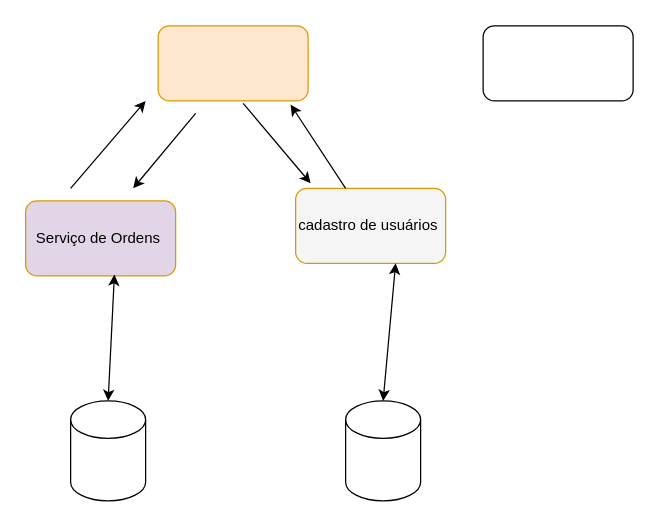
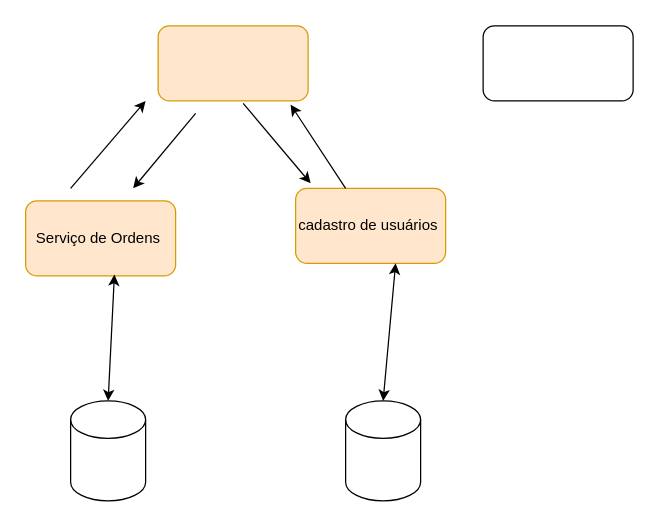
(371, 226) -> (371, 226)
(101, 238) -> (101, 238)
